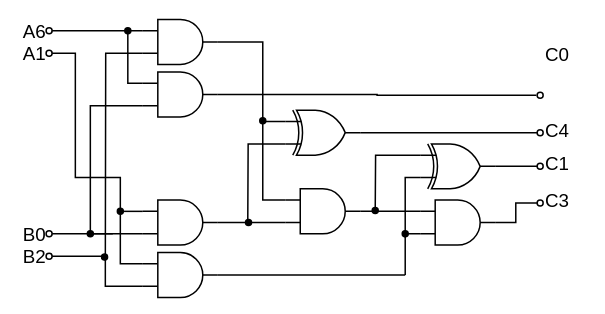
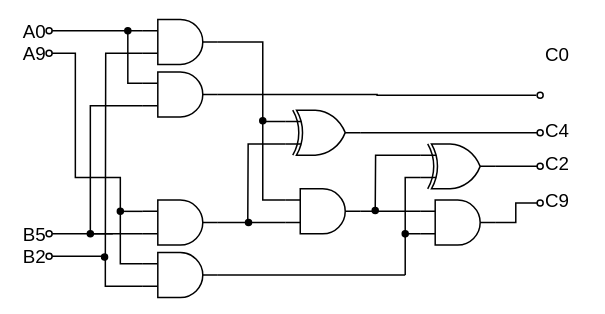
(35, 30) -> (35, 30)
(35, 53) -> (35, 53)
(550, 158) -> (550, 158)
(550, 194) -> (550, 194)
(35, 234) -> (35, 234)
